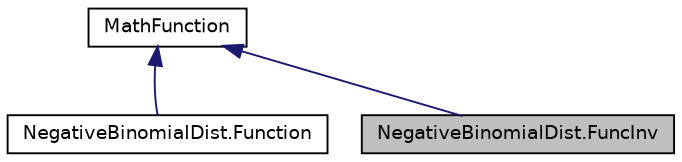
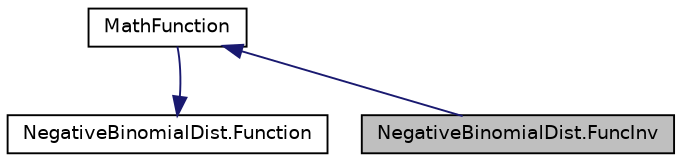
(155, 91) -> (180, 72)
